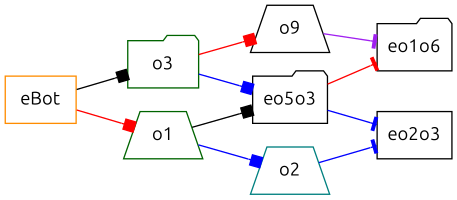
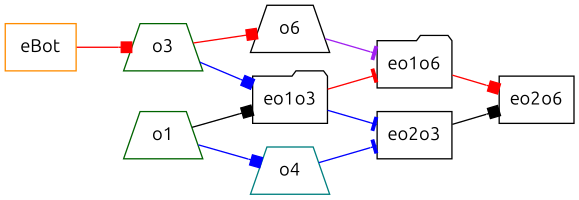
(290, 29) -> (290, 29)
(163, 64) -> (163, 47)
(96, 84) -> (98, 47)
(290, 100) -> (290, 100)
none -> (537, 100)
(99, 117) -> none
(290, 171) -> (290, 171)
